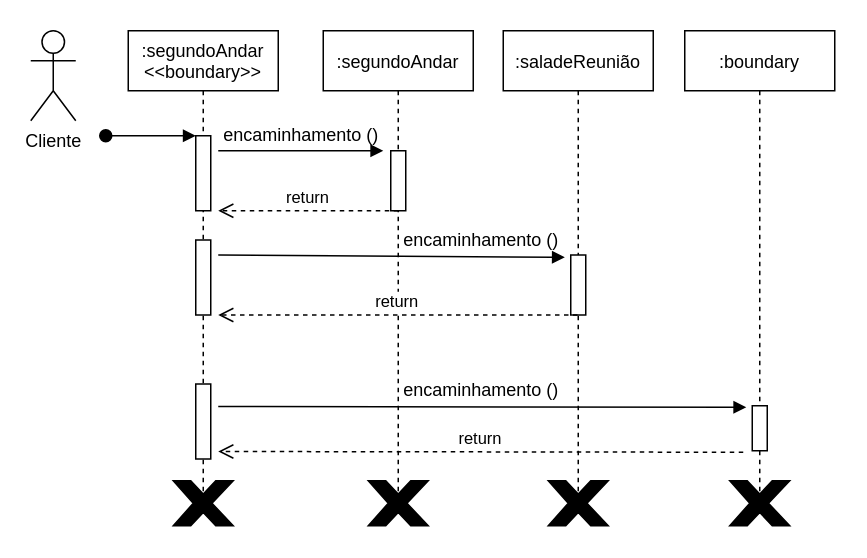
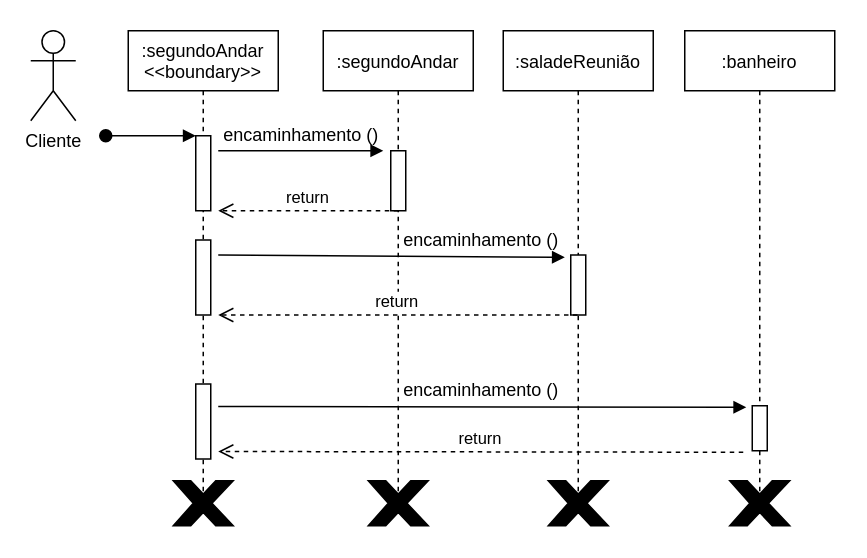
(759, 62) -> (759, 62)
